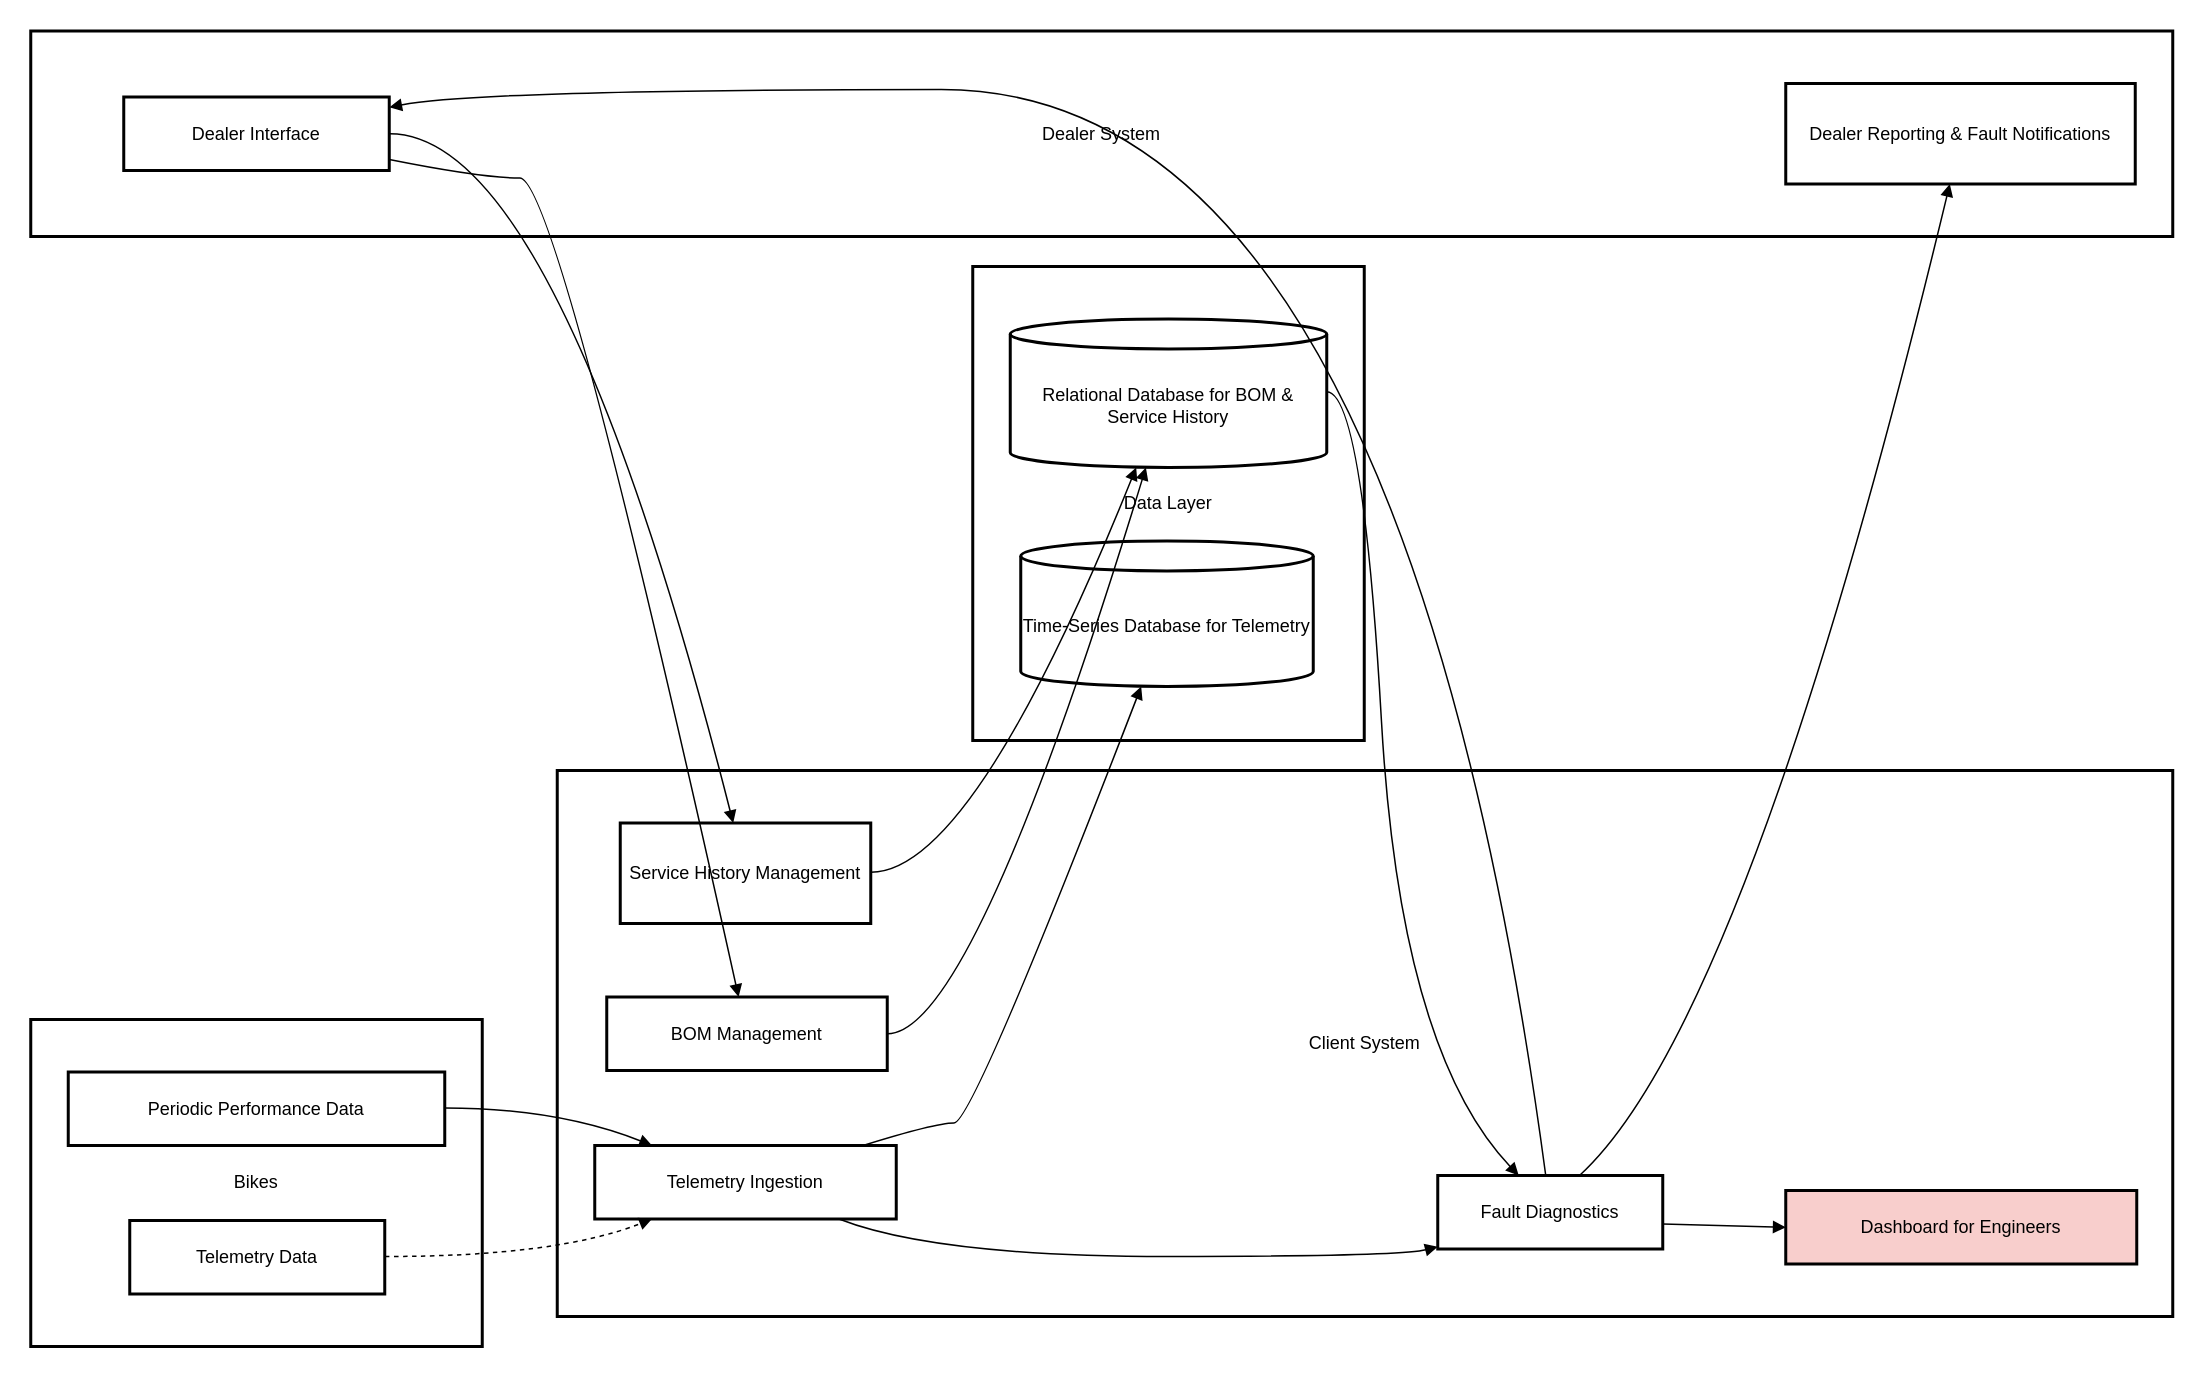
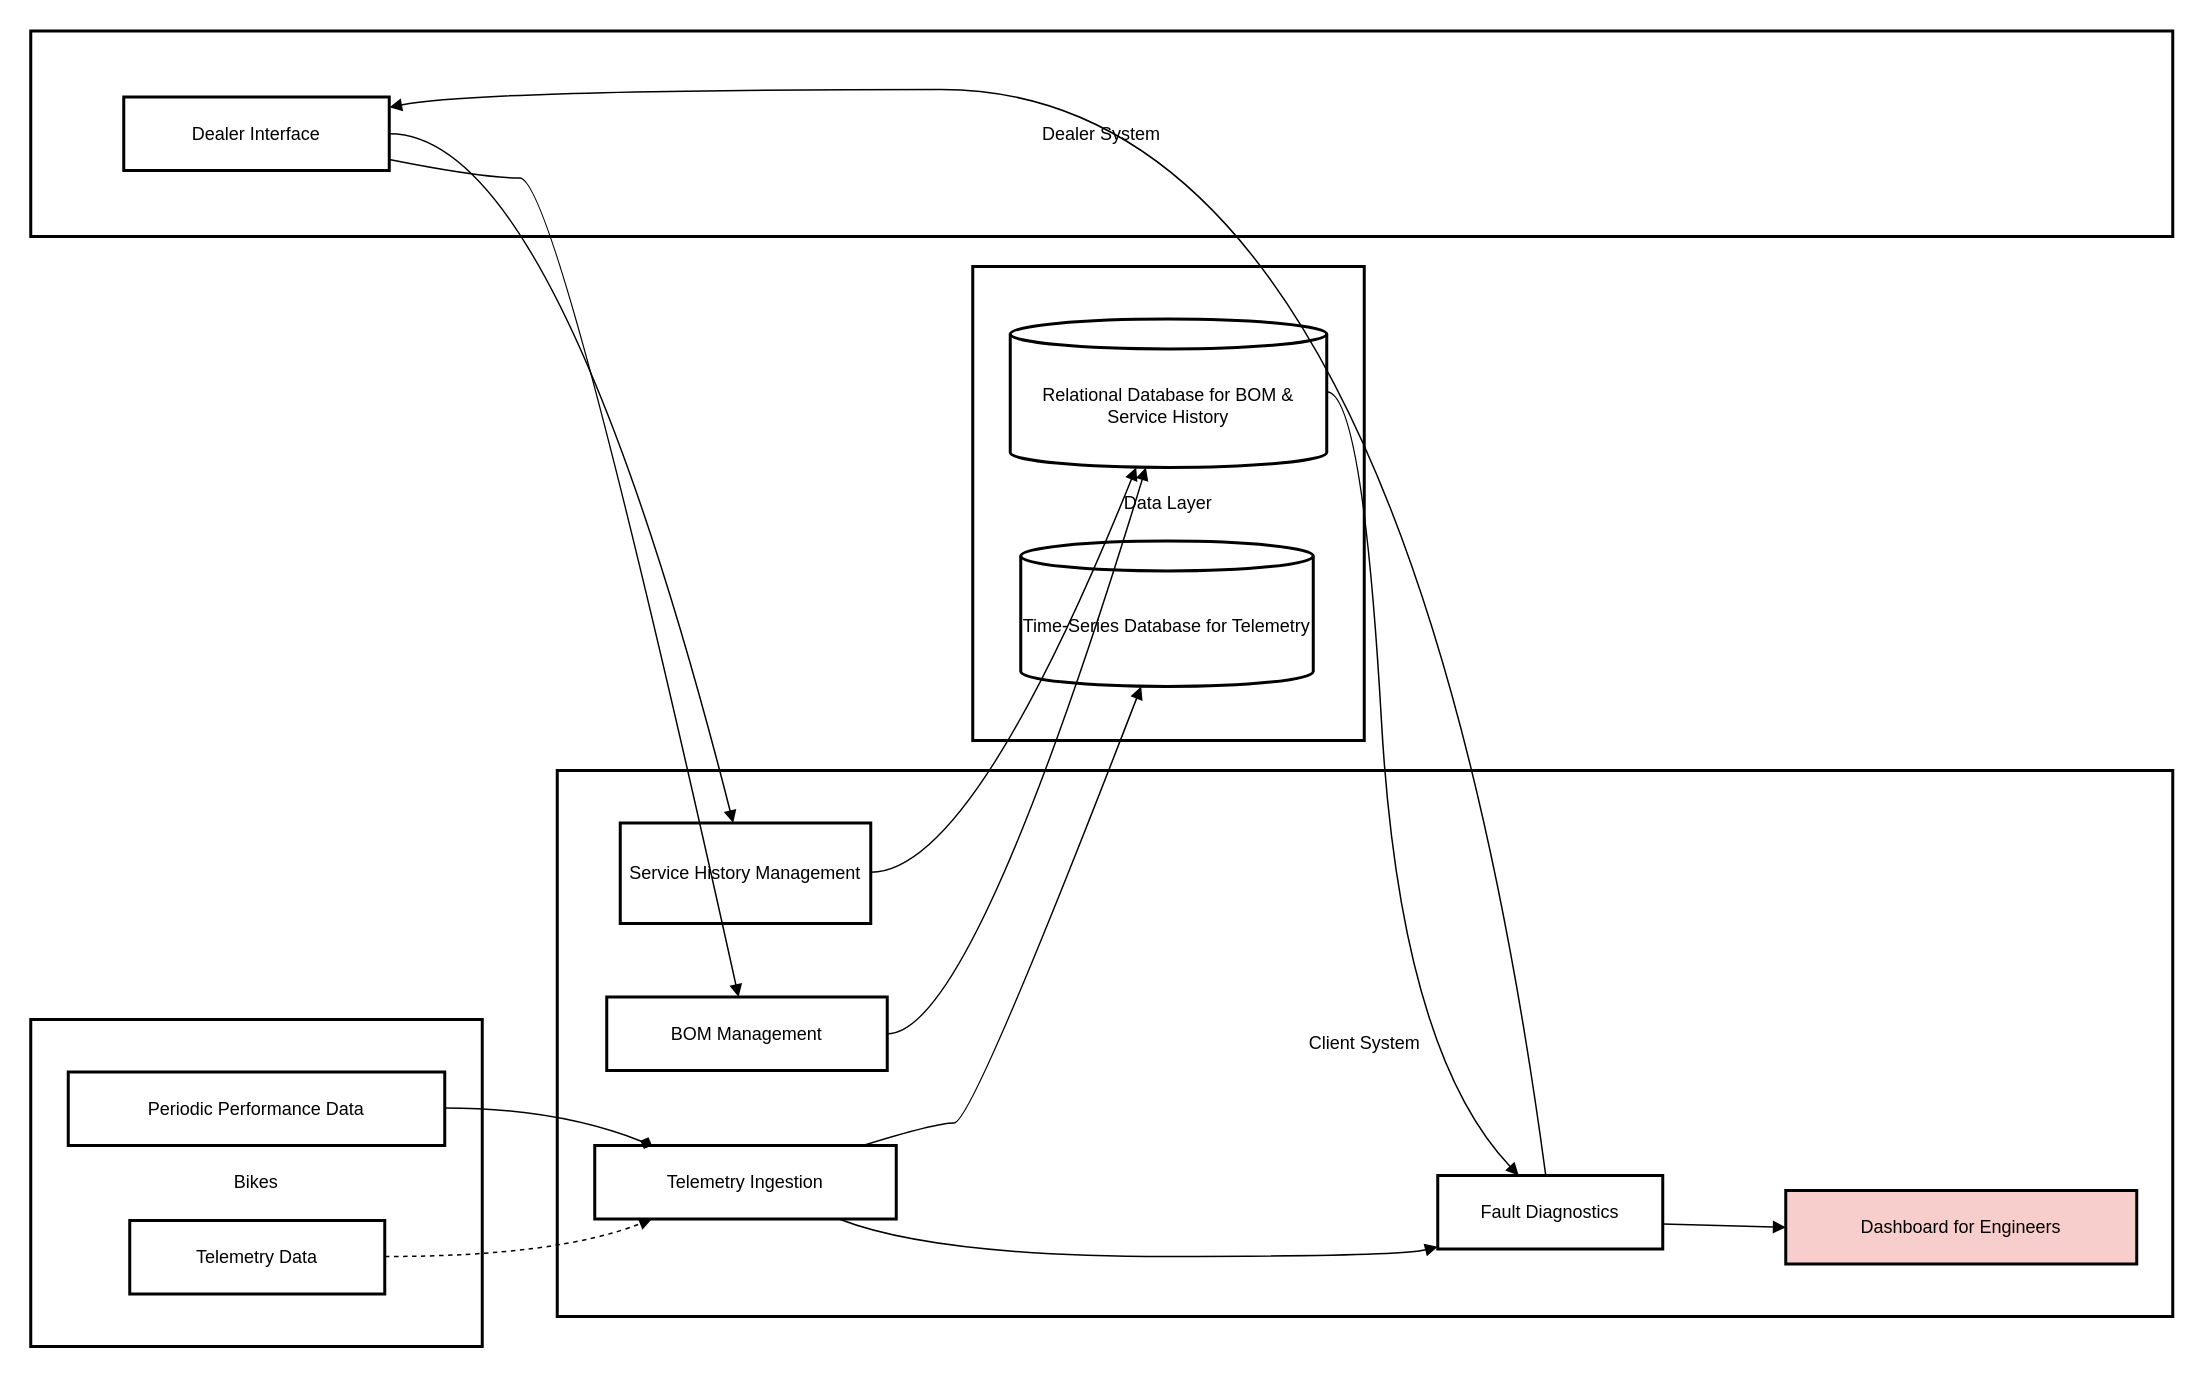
(1961, 134) -> none
(1807, 703) -> none
(639, 1140) -> (639, 1140)
